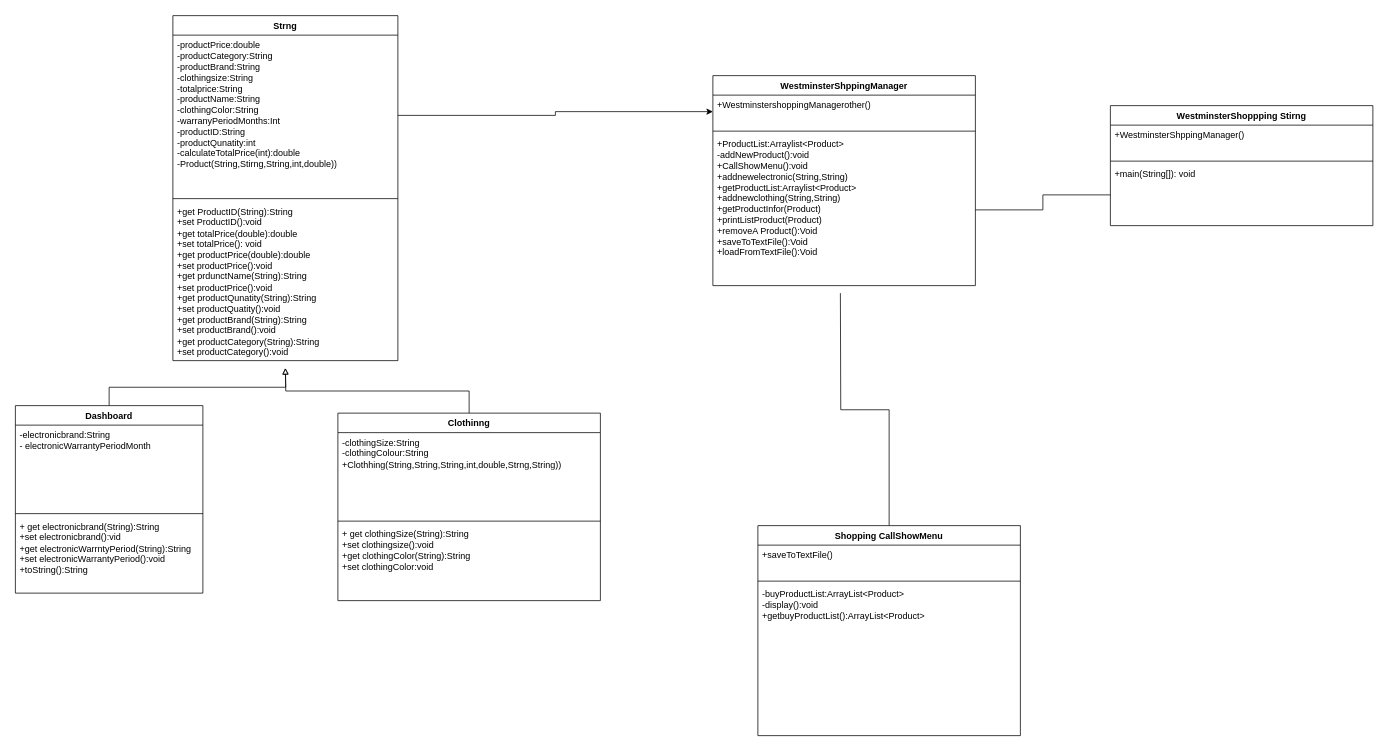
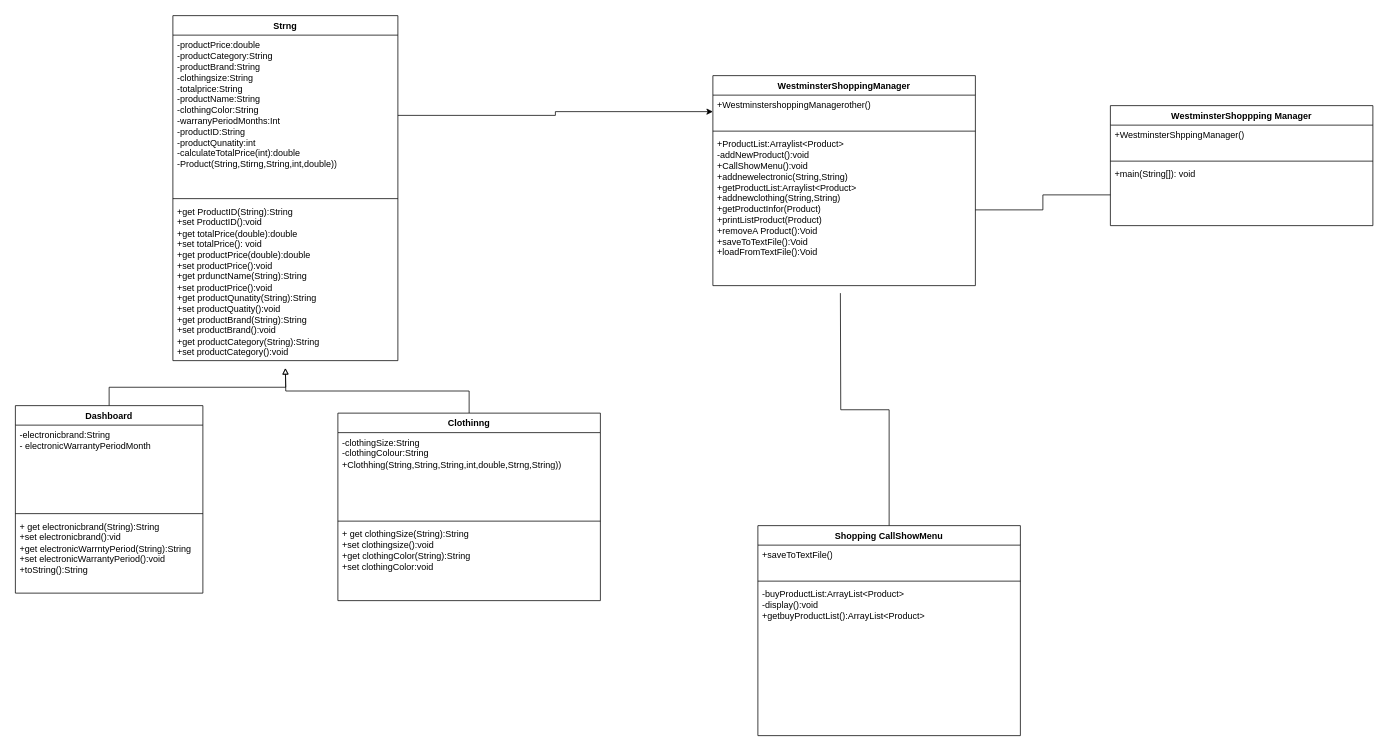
(844, 86) -> (844, 86)
(1242, 116) -> (1242, 116)
